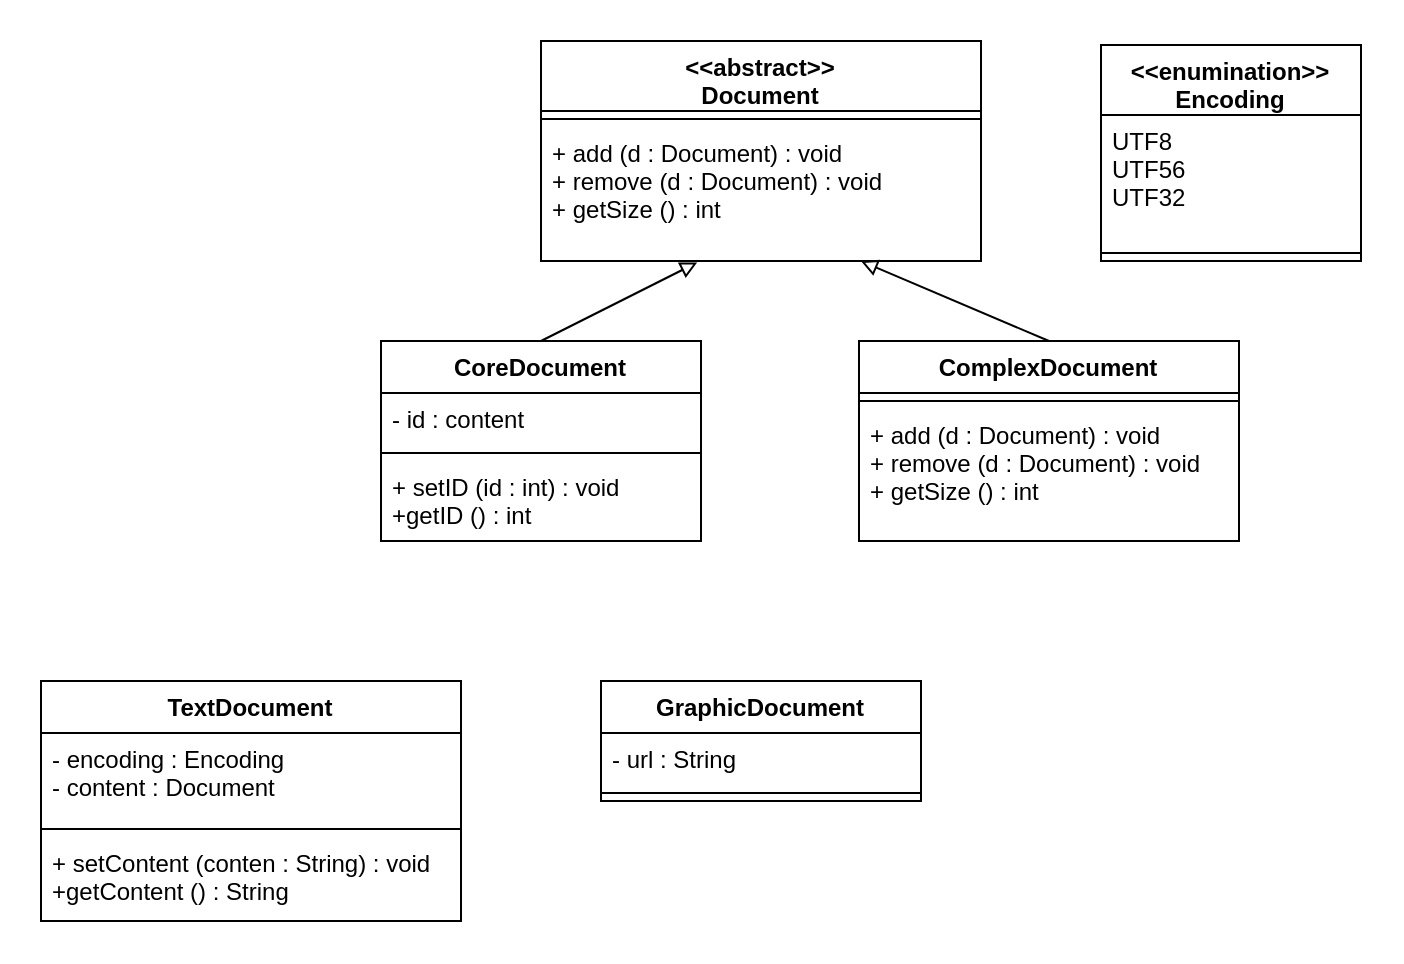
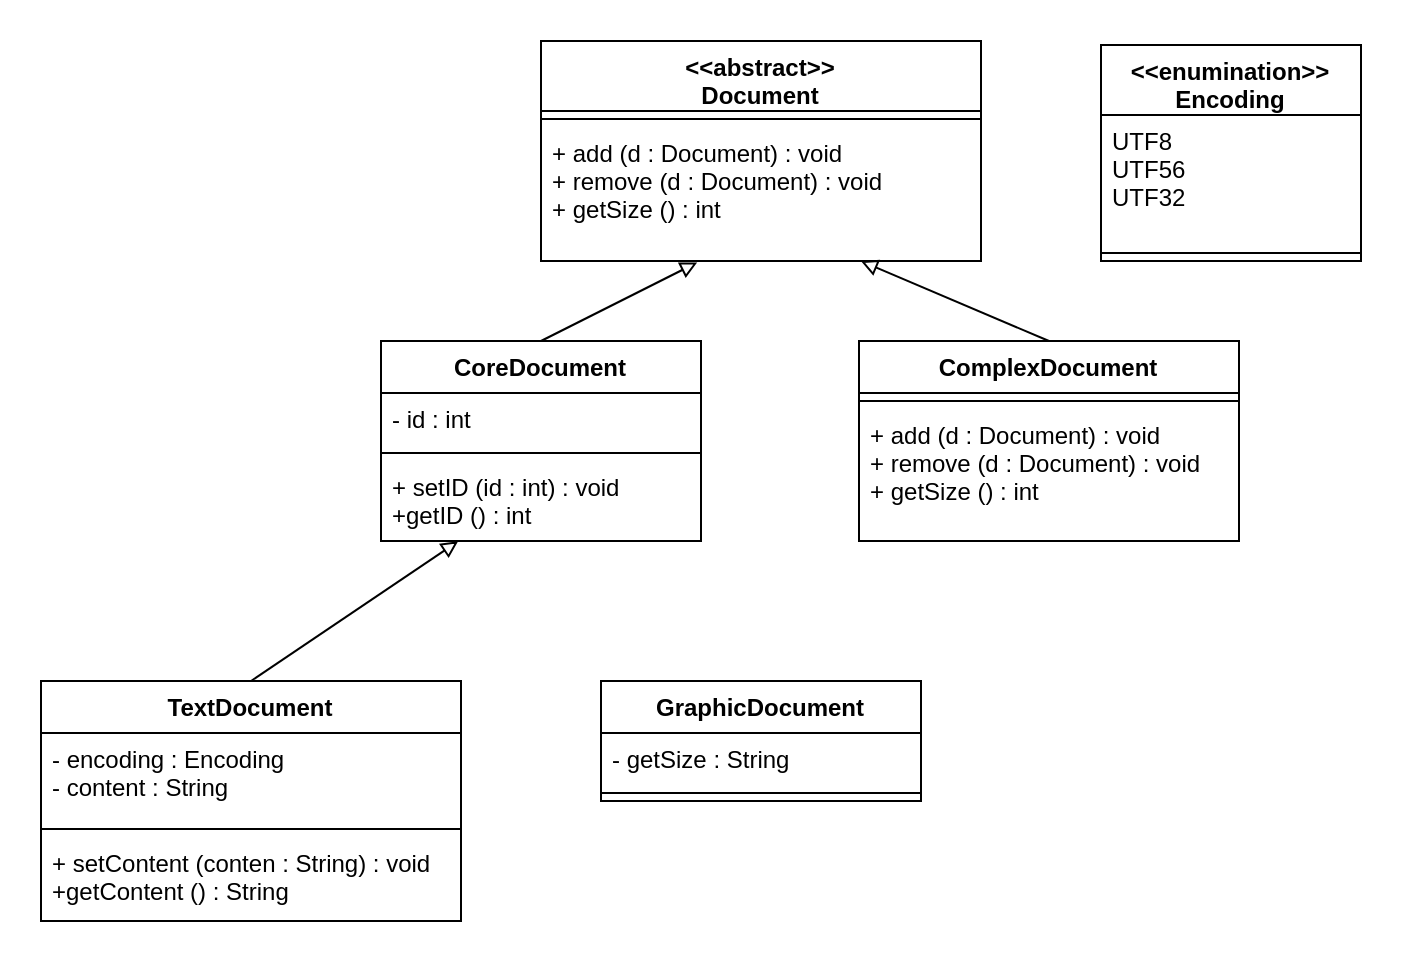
(470, 420) -> (440, 420)
none -> (347, 616)
(174, 760) -> (174, 760)
(687, 760) -> (714, 760)
